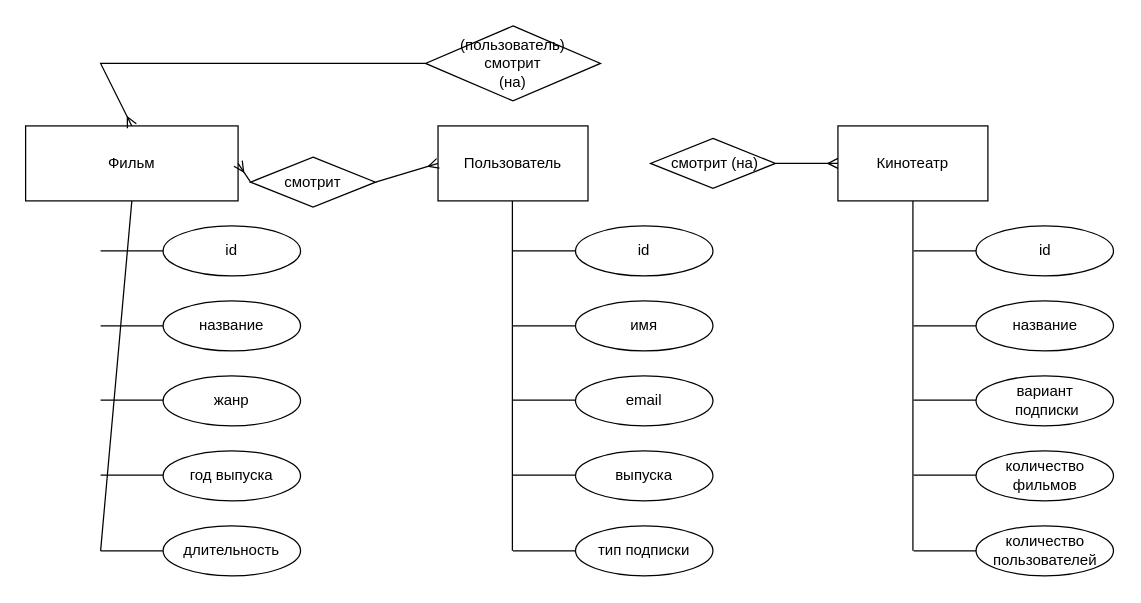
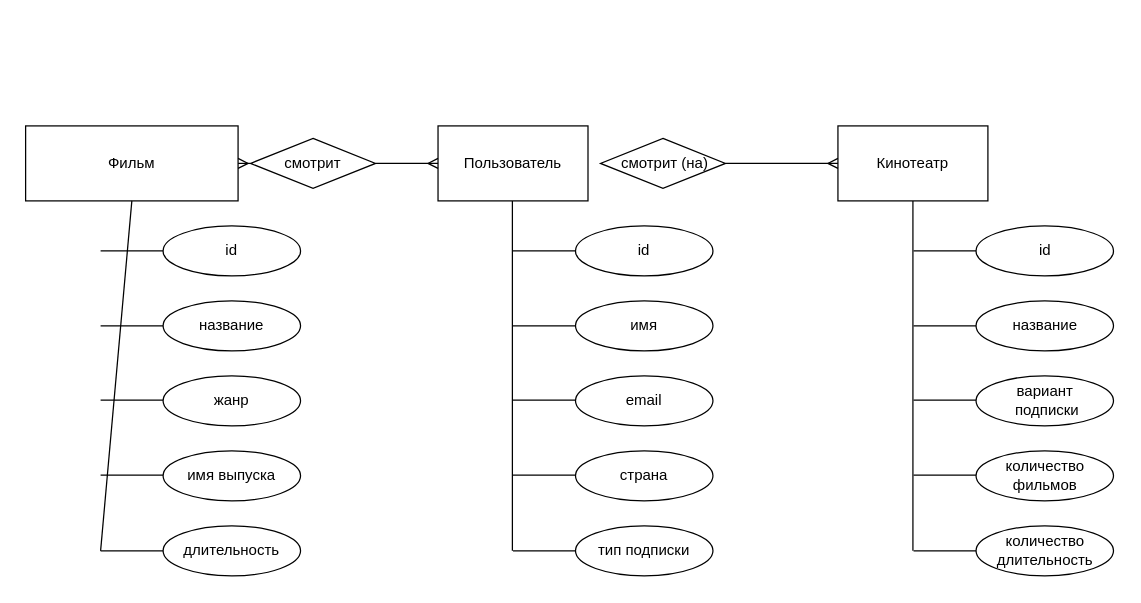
(229, 63) -> none
(513, 63) -> none
(713, 163) -> (663, 163)
(313, 182) -> (313, 163)
(232, 476) -> (232, 476)
(644, 476) -> (644, 476)
(1046, 551) -> (1046, 551)
